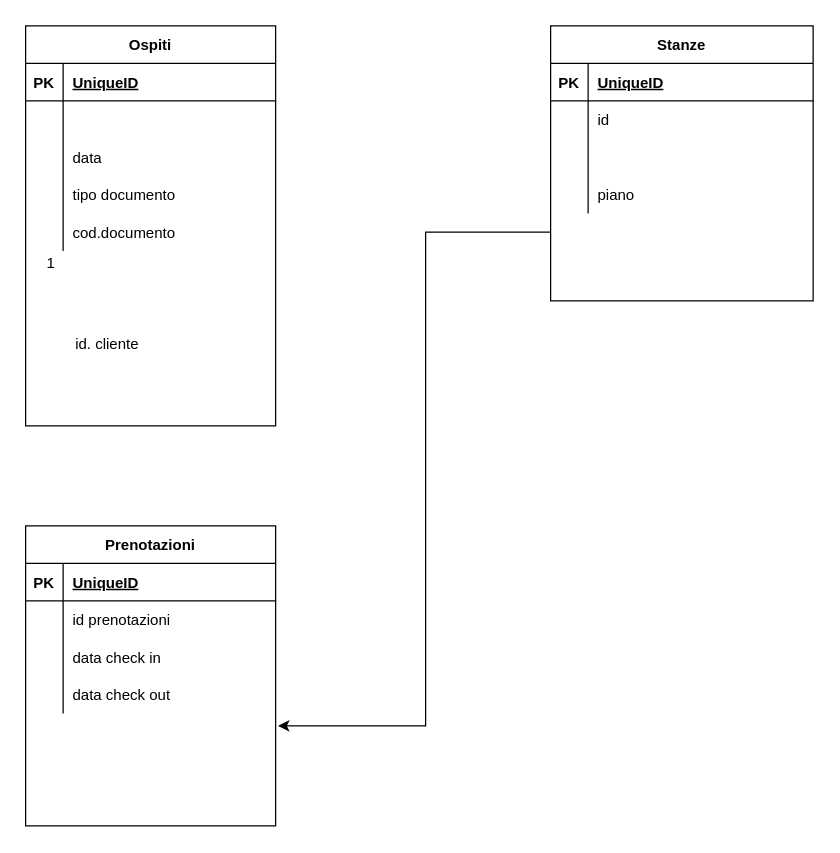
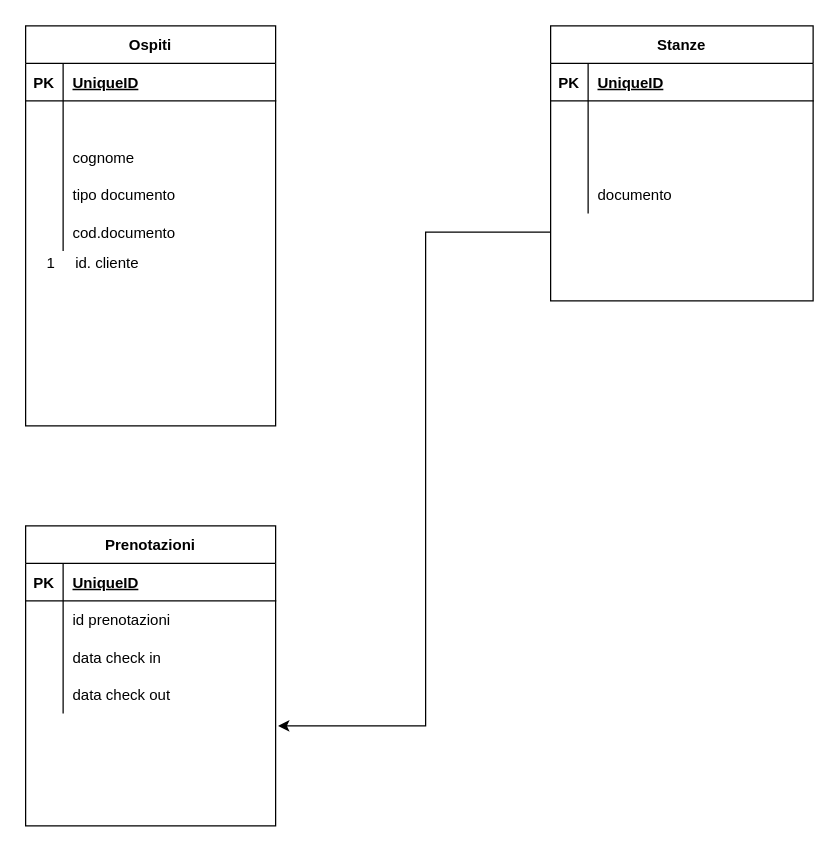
(701, 119) -> none
(89, 158) -> (102, 158)
(617, 195) -> (635, 195)
(107, 344) -> (107, 263)
